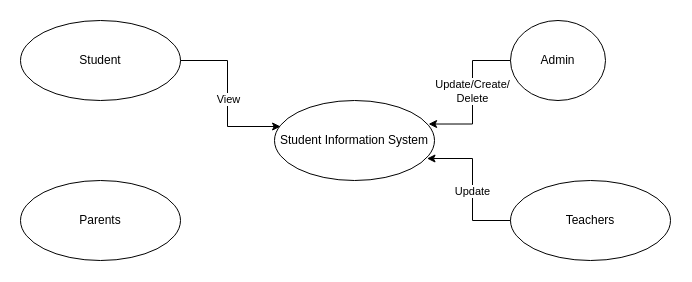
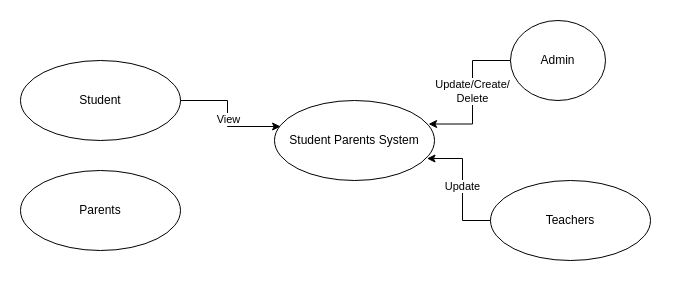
(101, 61) -> (101, 101)
(355, 141) -> (355, 141)
(101, 221) -> (101, 211)
(591, 221) -> (571, 221)
